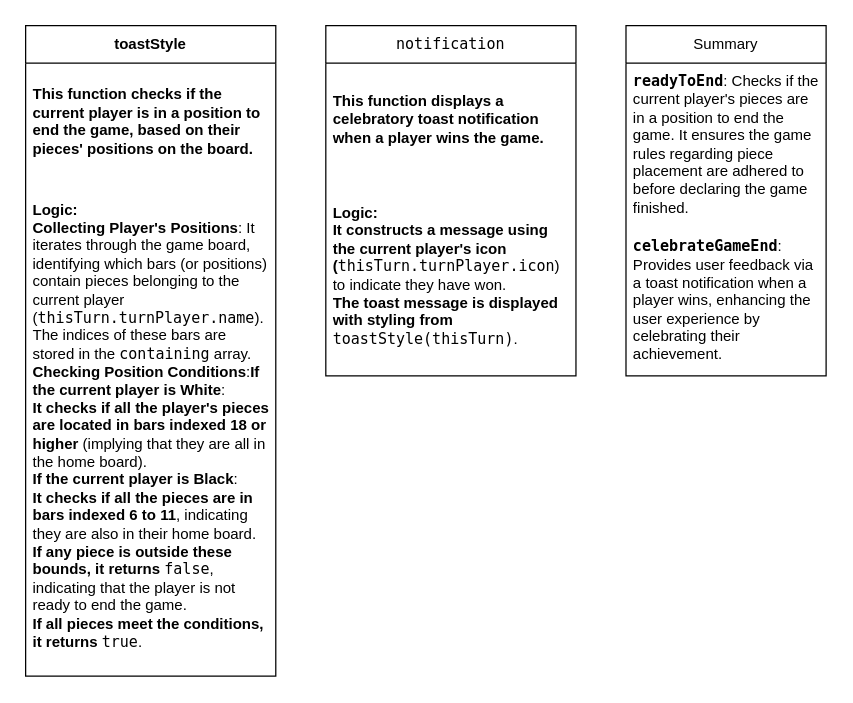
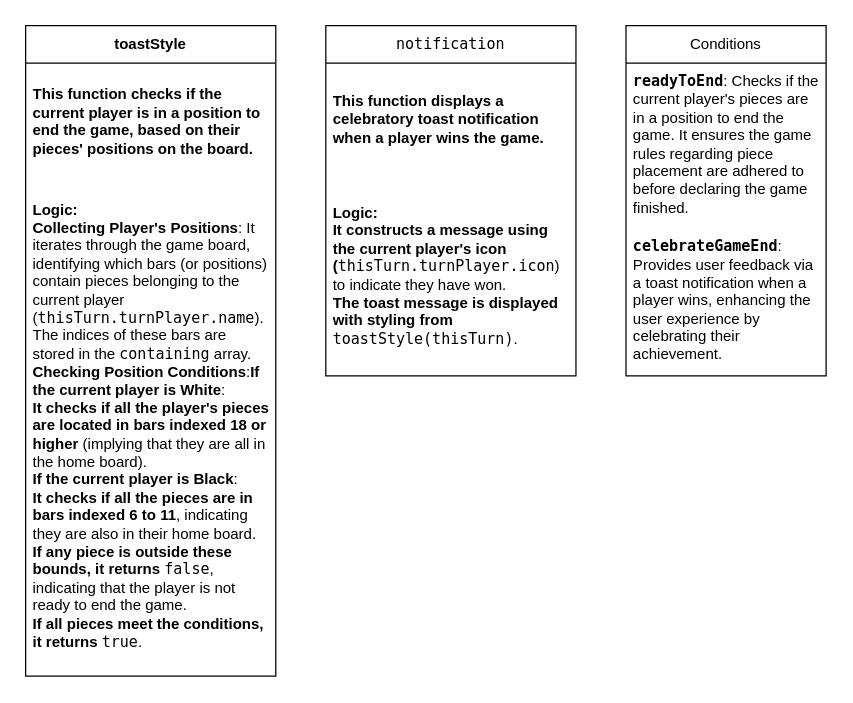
(726, 44) -> (726, 44)
